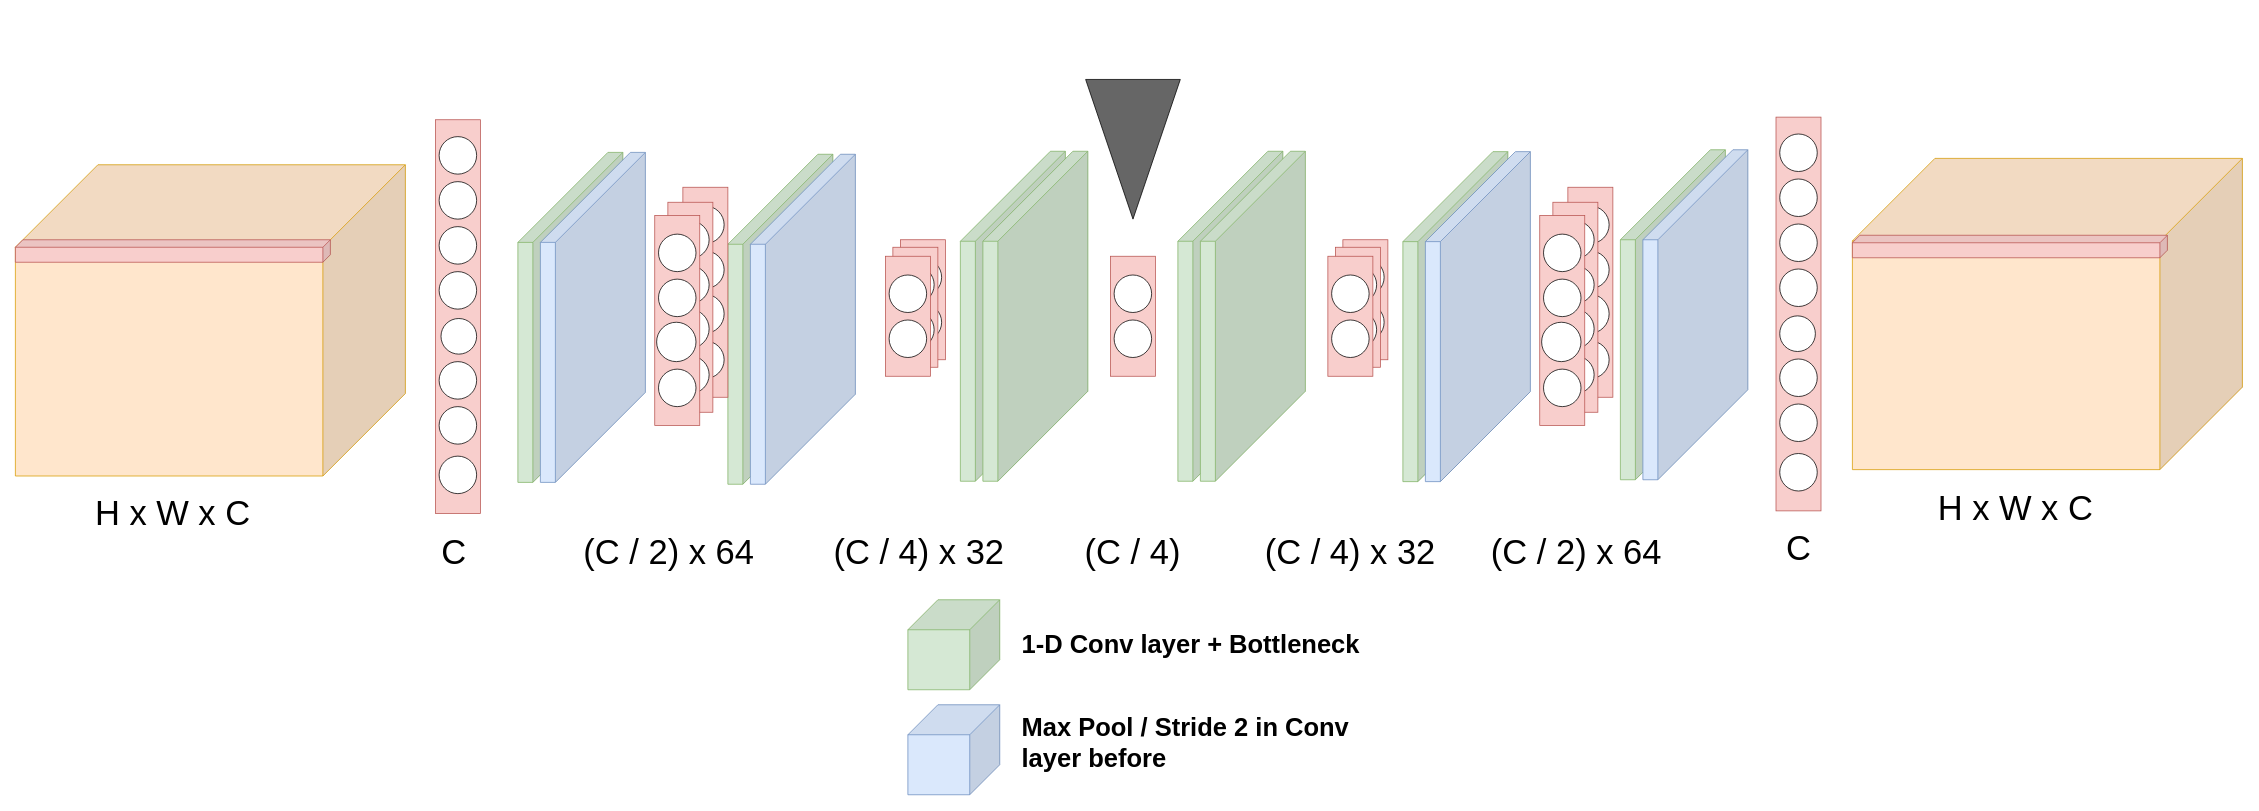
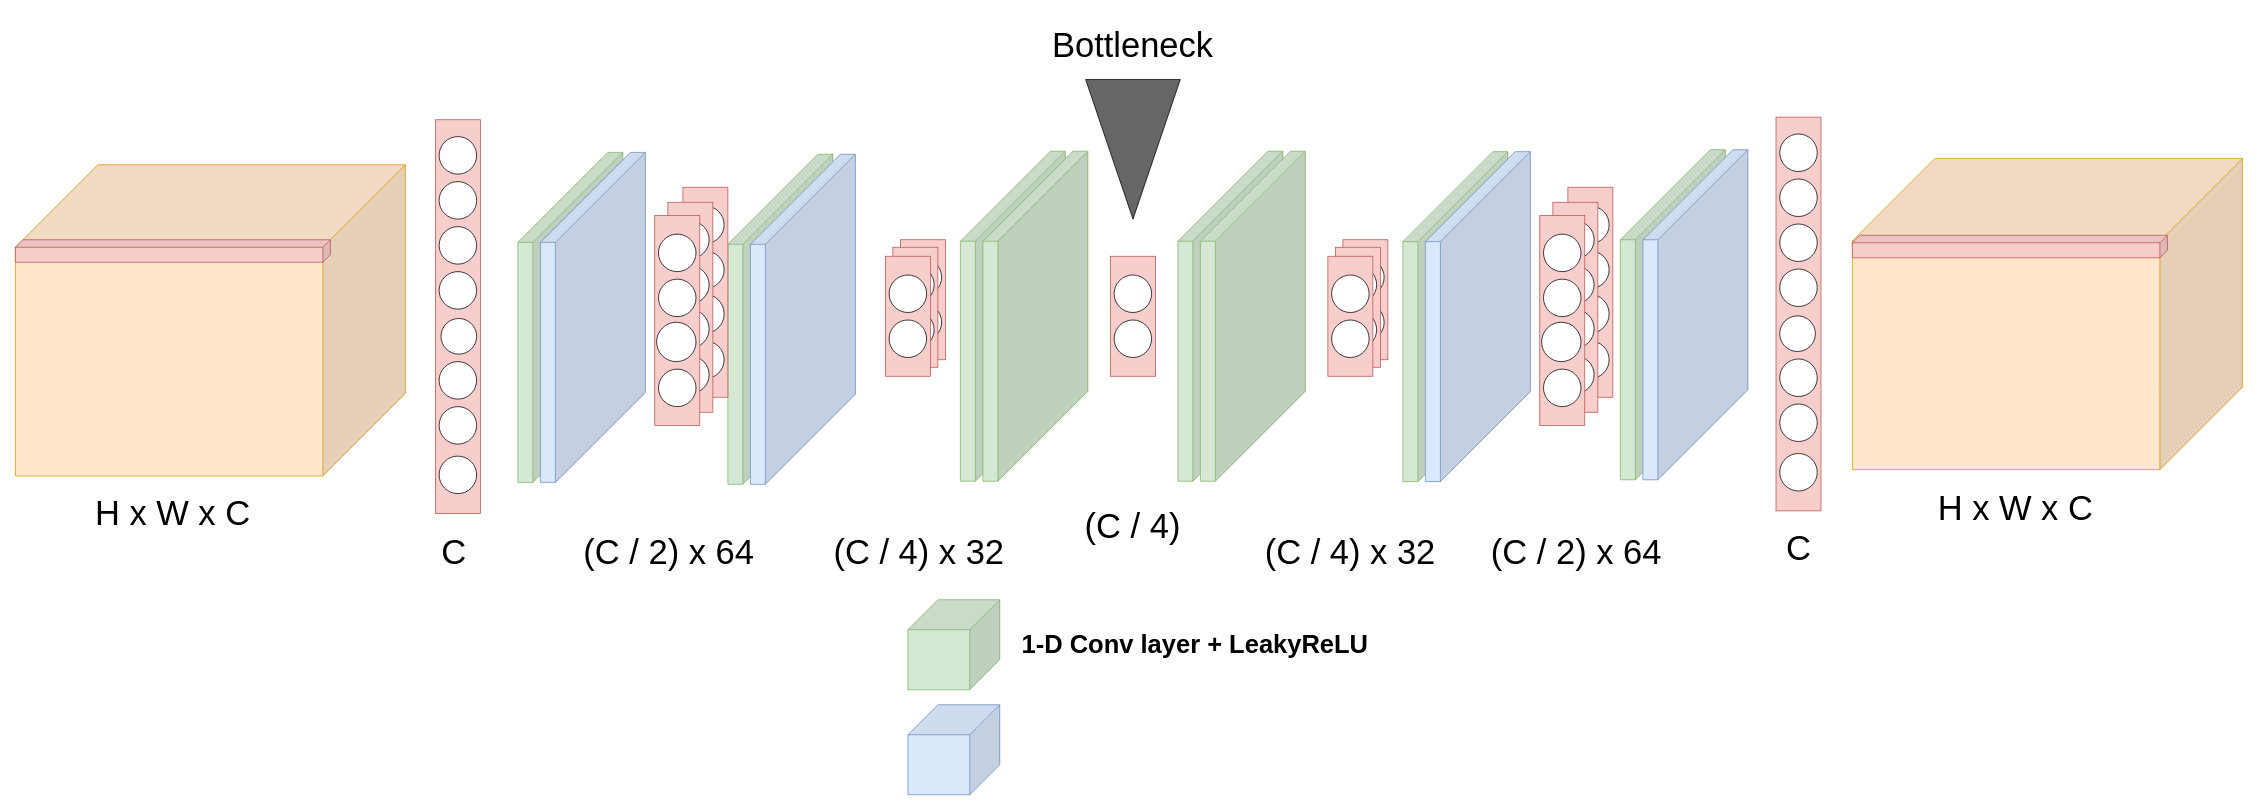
none -> (1133, 46)
(1133, 552) -> (1133, 526)
(1195, 645) -> (1191, 645)
(1196, 742) -> none
